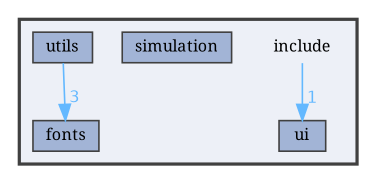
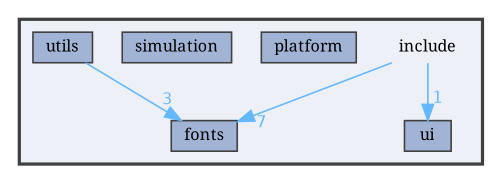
none -> (309, 47)
none -> (322, 89)
